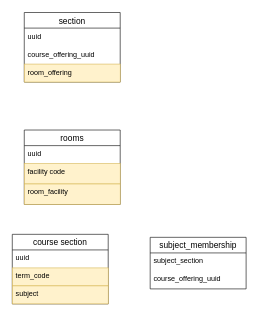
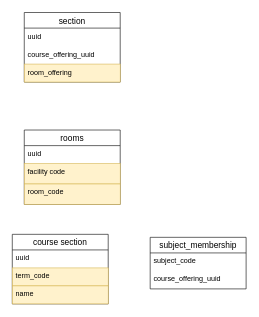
(51, 192) -> (46, 192)
(183, 261) -> (178, 261)
(30, 294) -> (24, 294)
